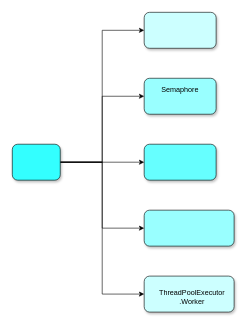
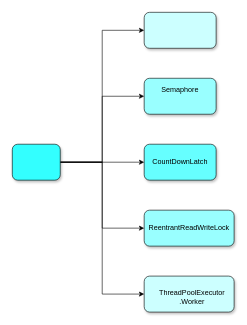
none -> (180, 162)
none -> (189, 228)
